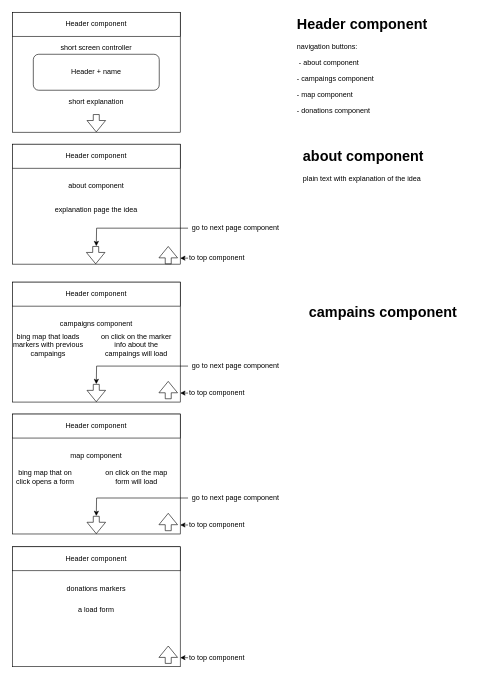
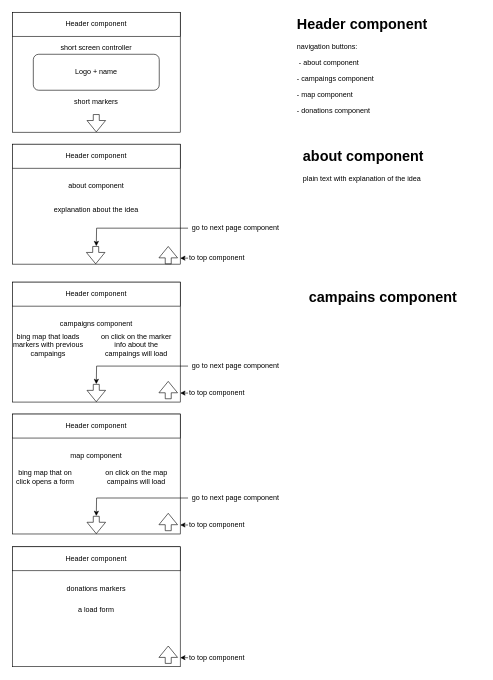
(96, 72) -> (96, 72)
(96, 102) -> (96, 102)
(96, 210) -> (96, 210)
(393, 360) -> (393, 345)
(137, 477) -> (137, 477)
